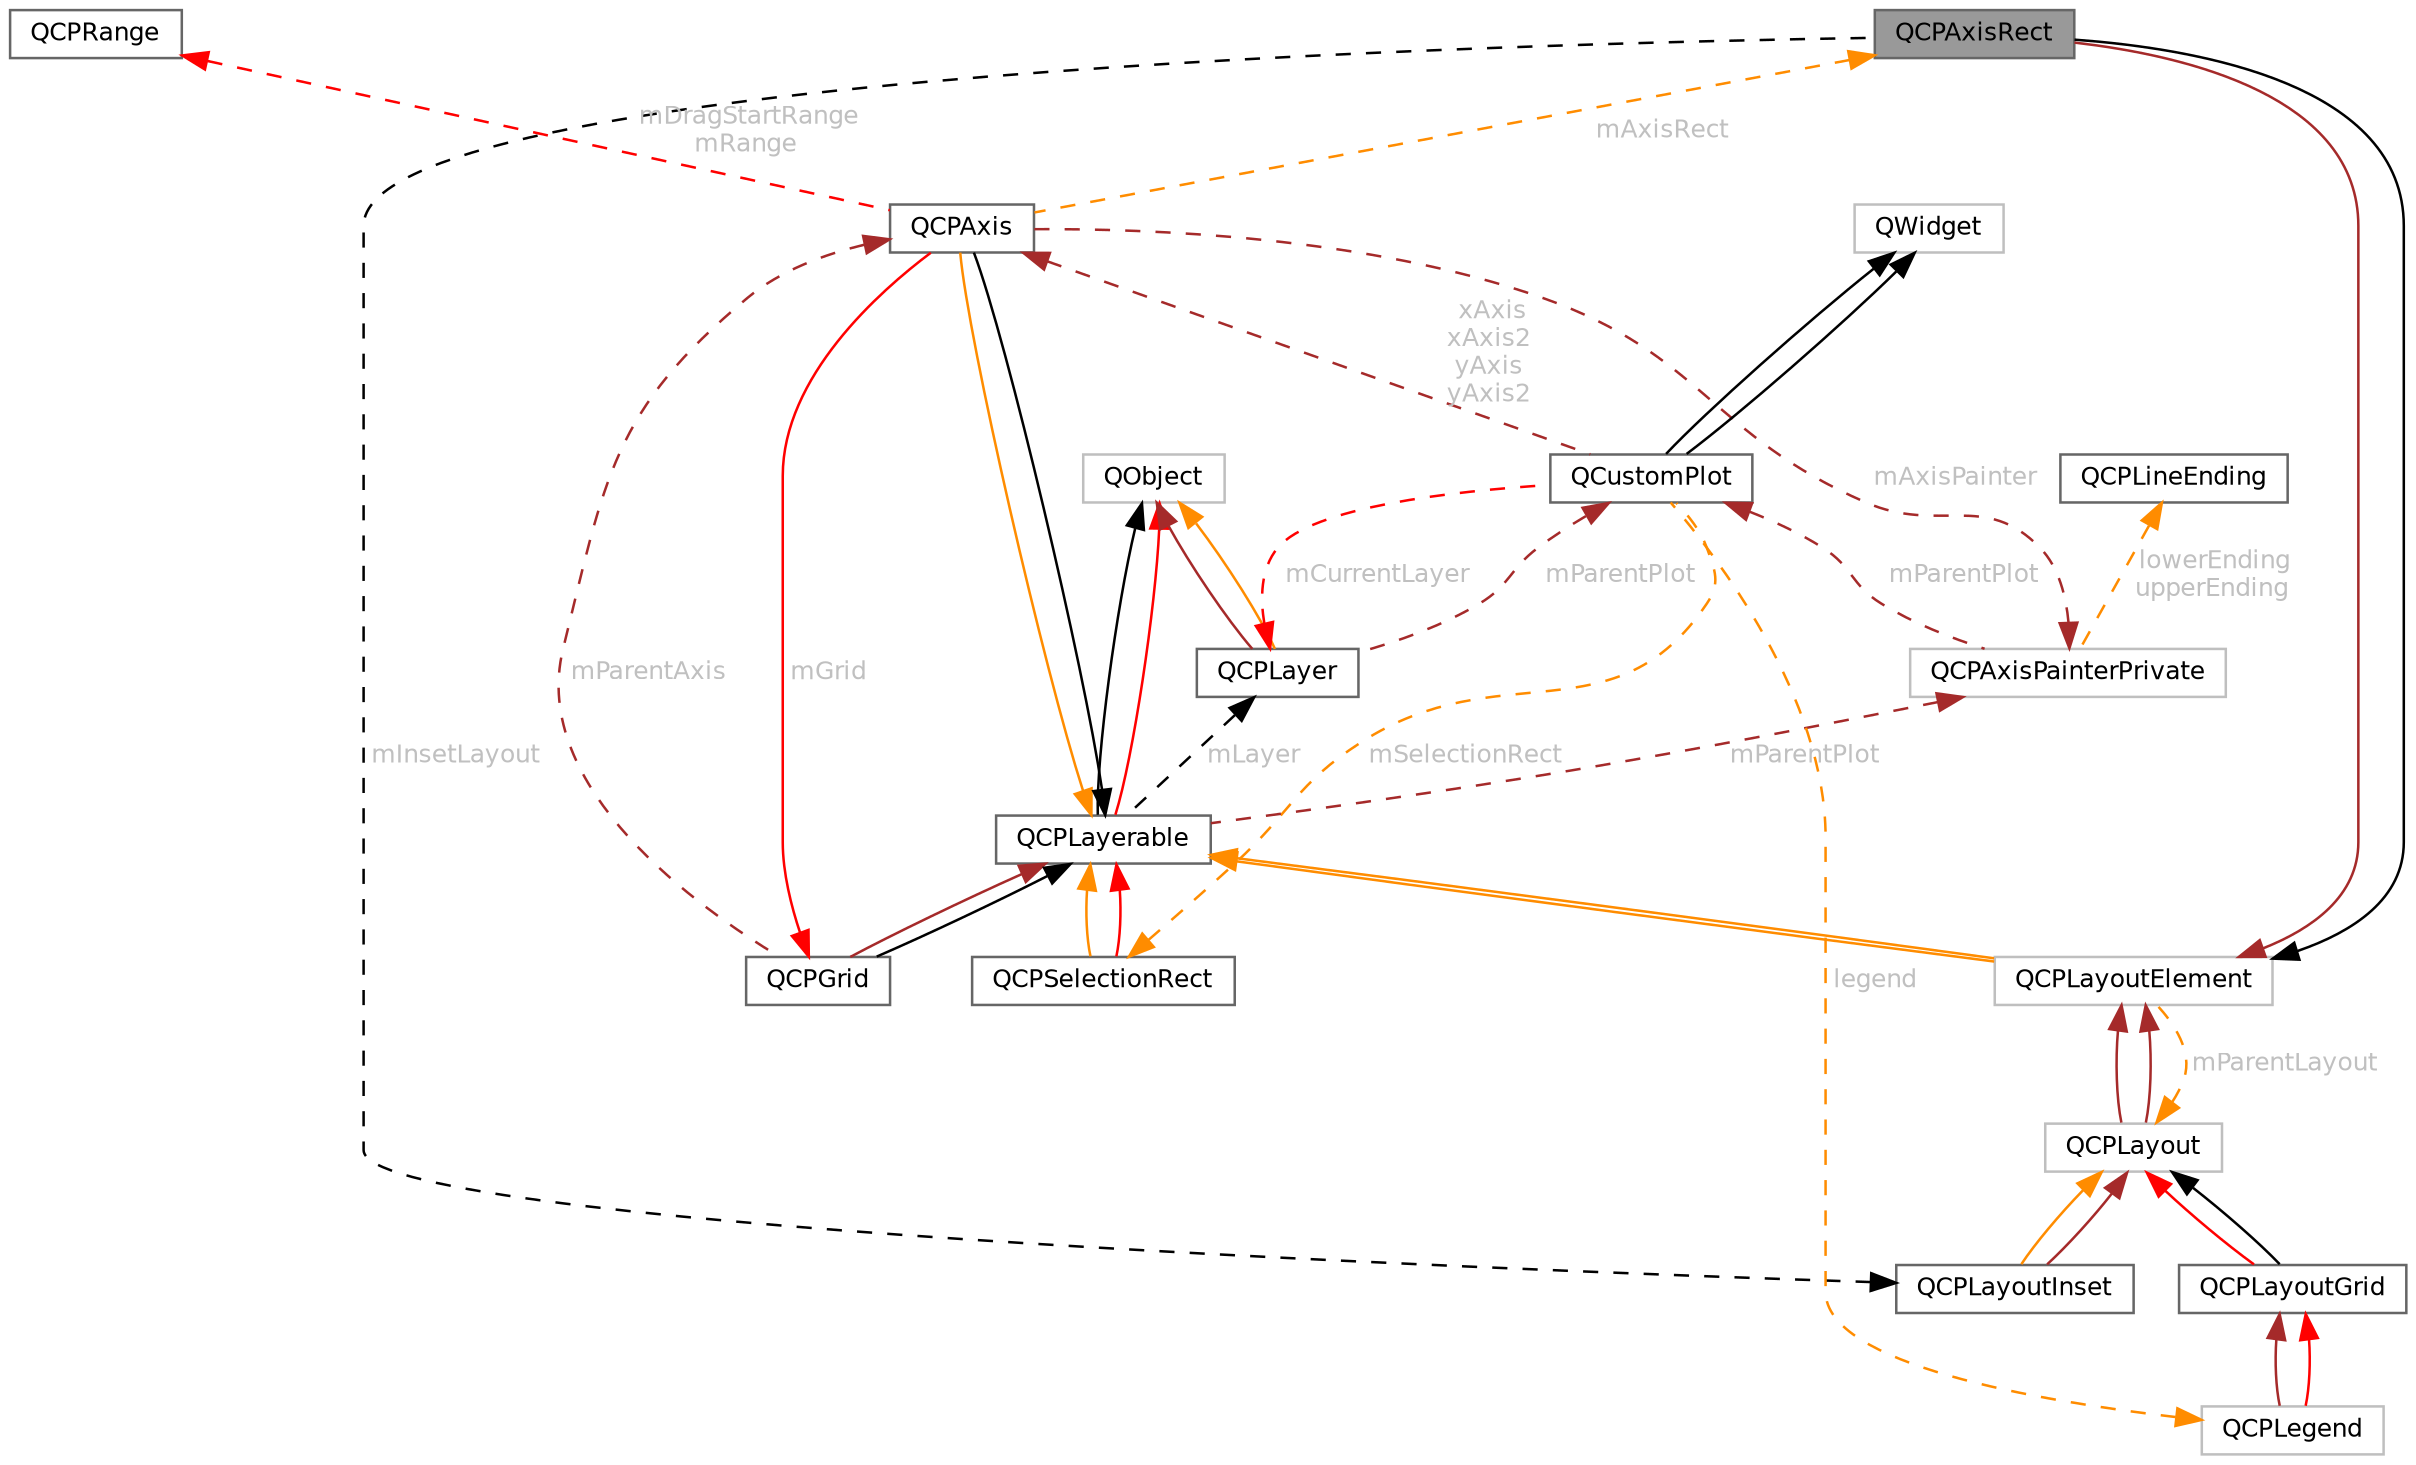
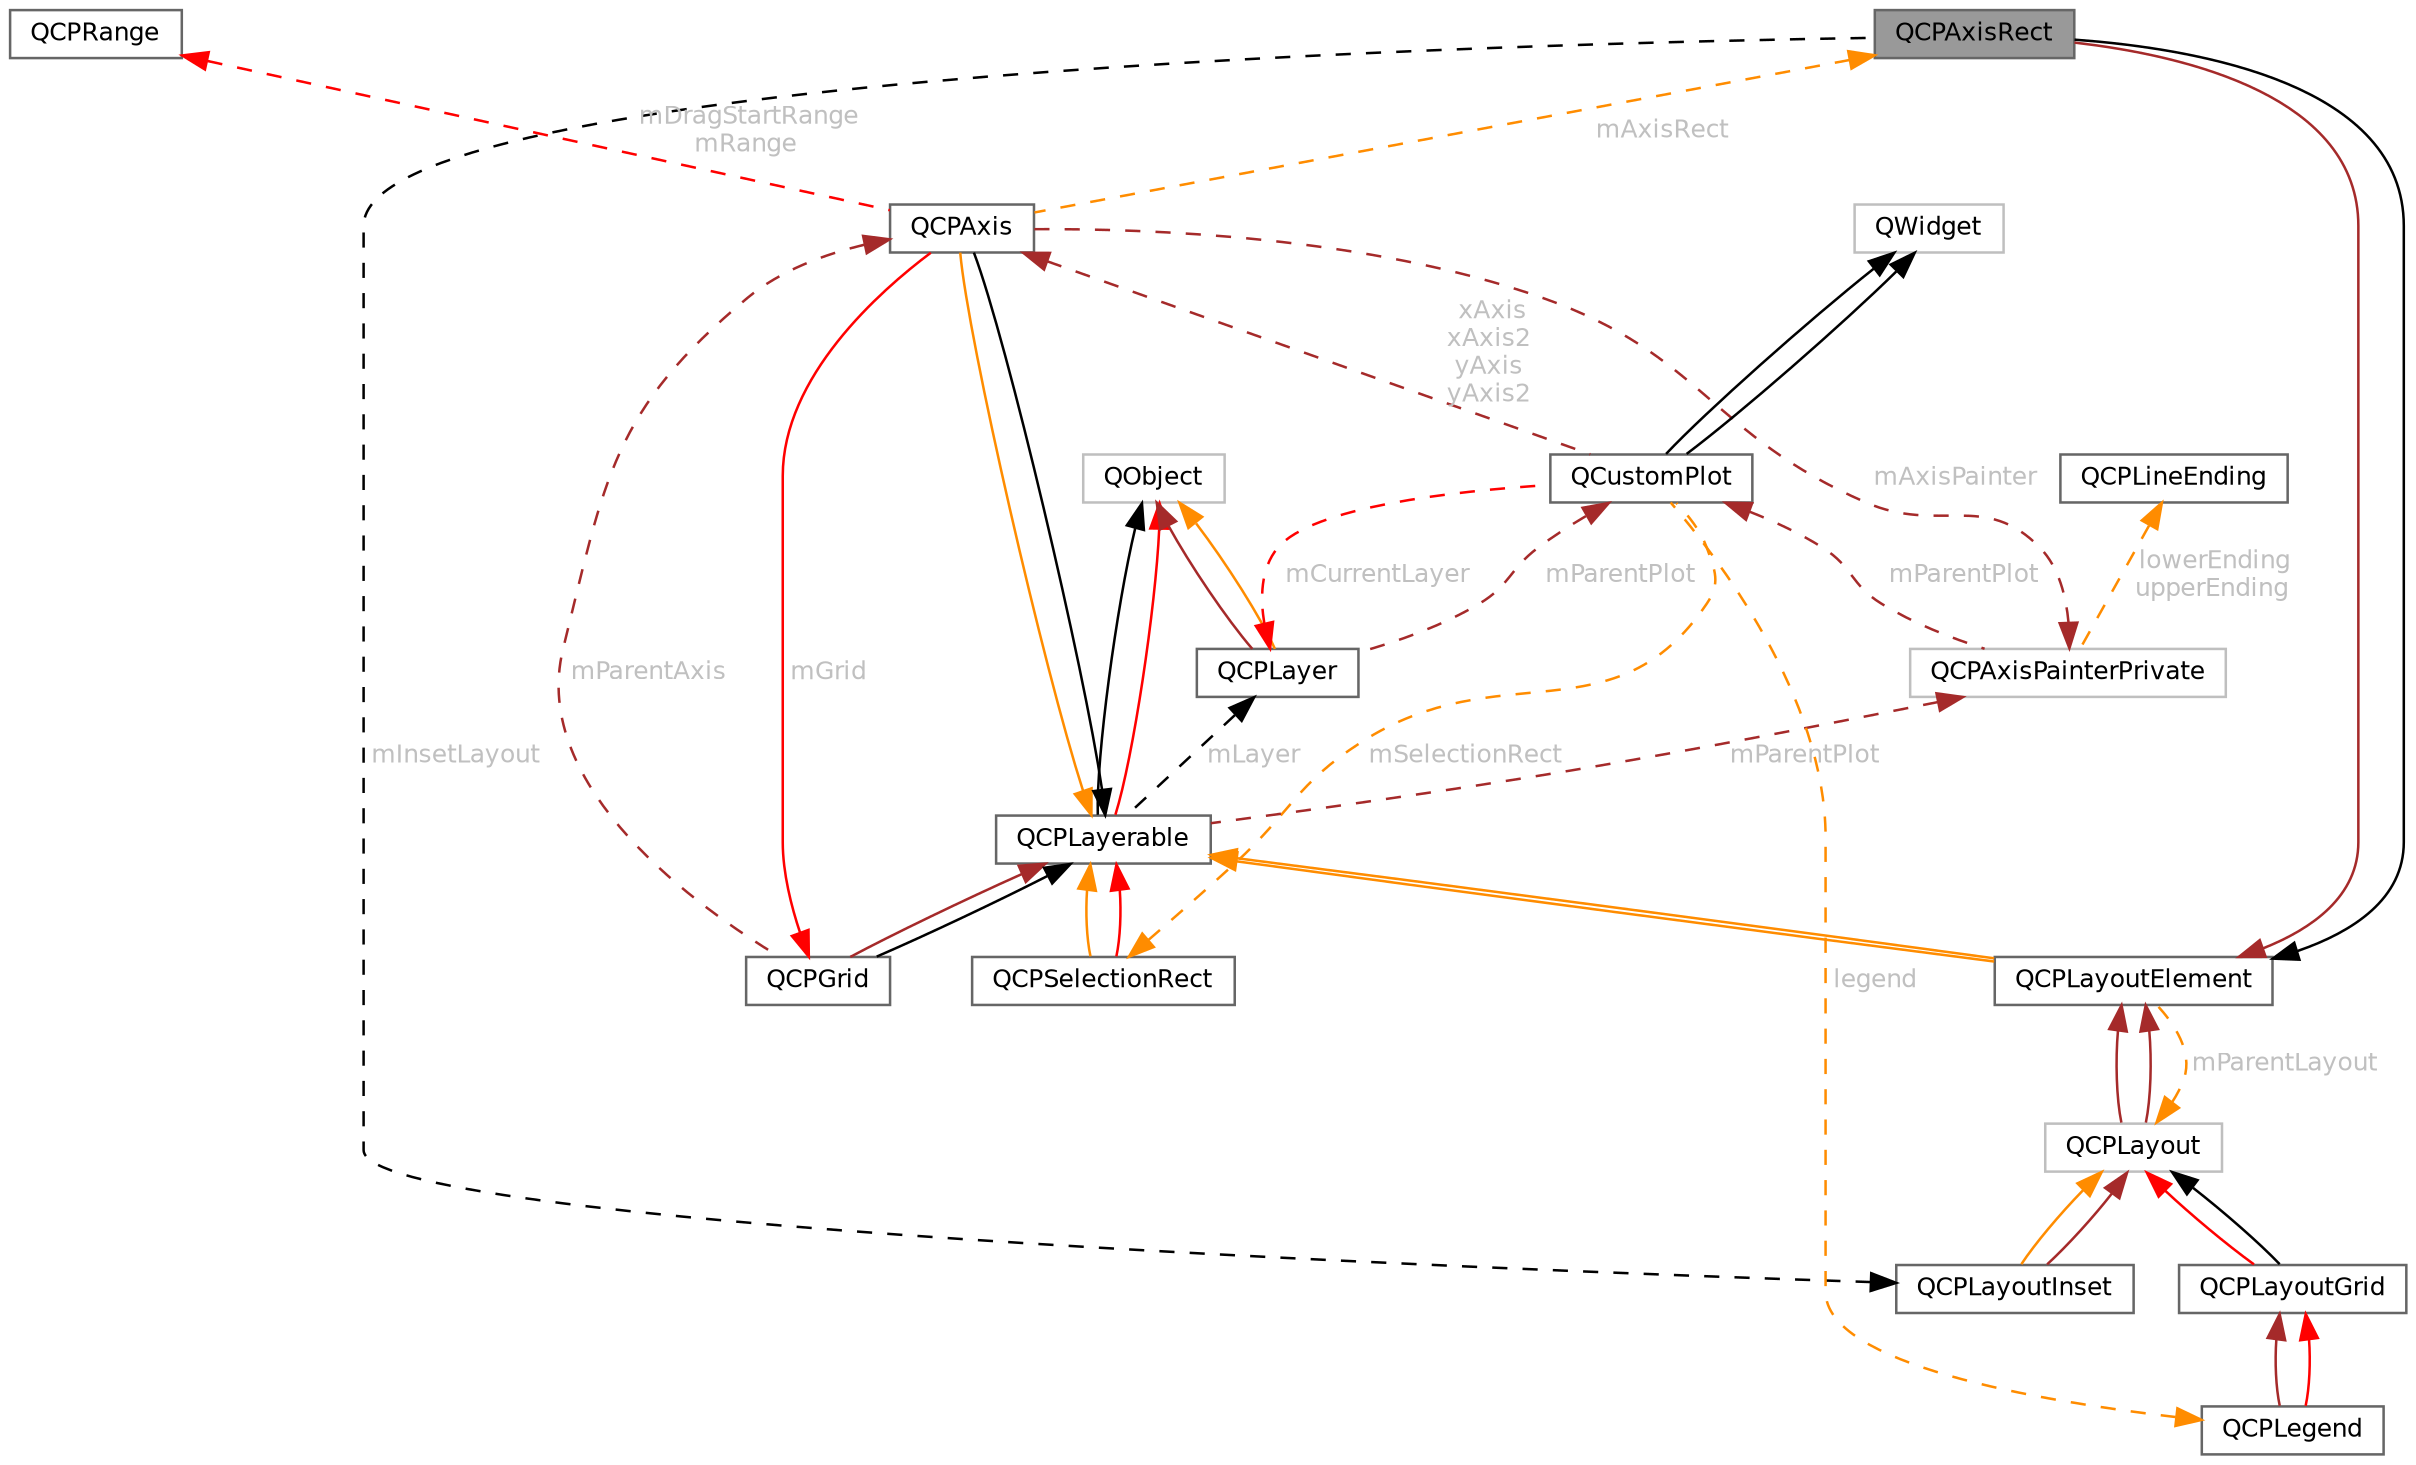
(2134, 981) -> (2134, 981)
(2293, 1430) -> (2293, 1430)
